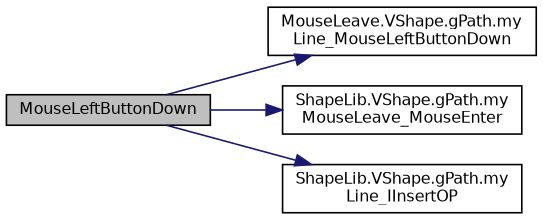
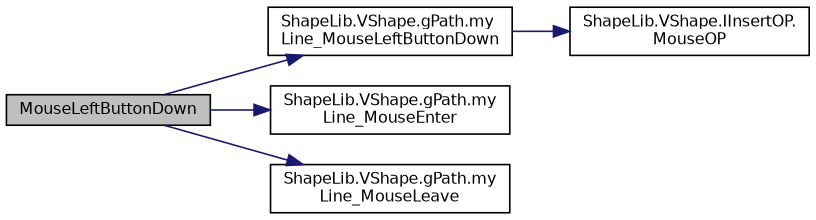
(402, 31) -> (390, 31)
none -> (690, 31)
(402, 110) -> (390, 110)
(402, 189) -> (390, 189)
